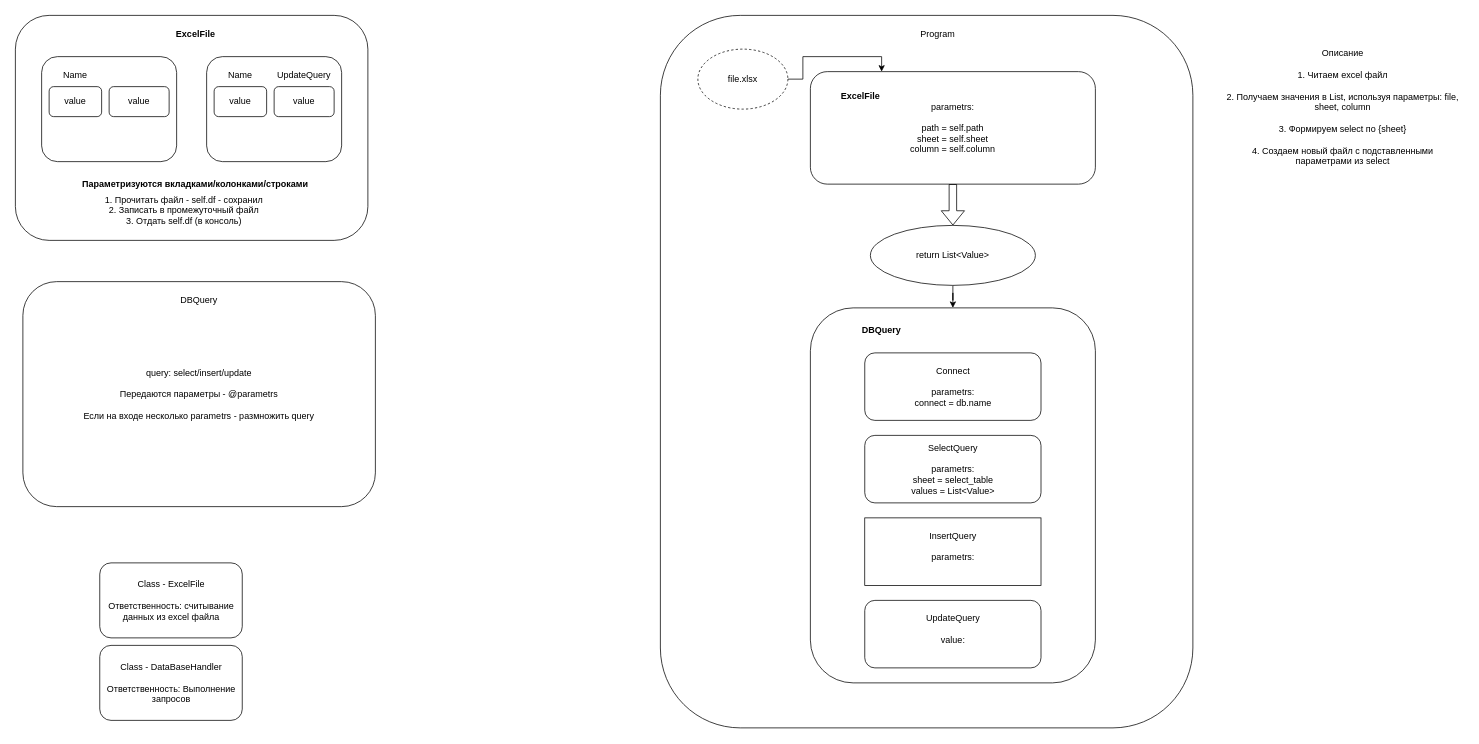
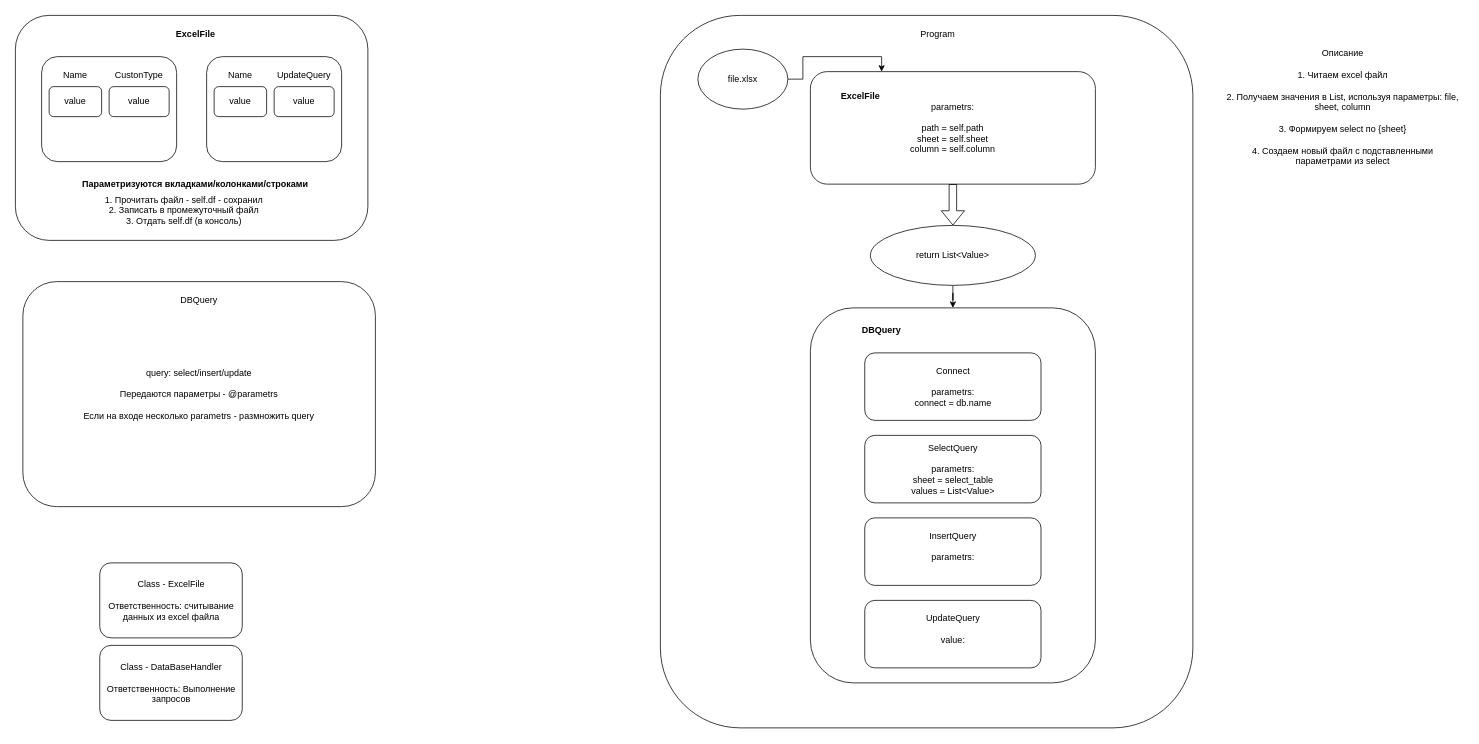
none -> (139, 75)
(743, 79) -> (743, 79)
(953, 552) -> (953, 552)
